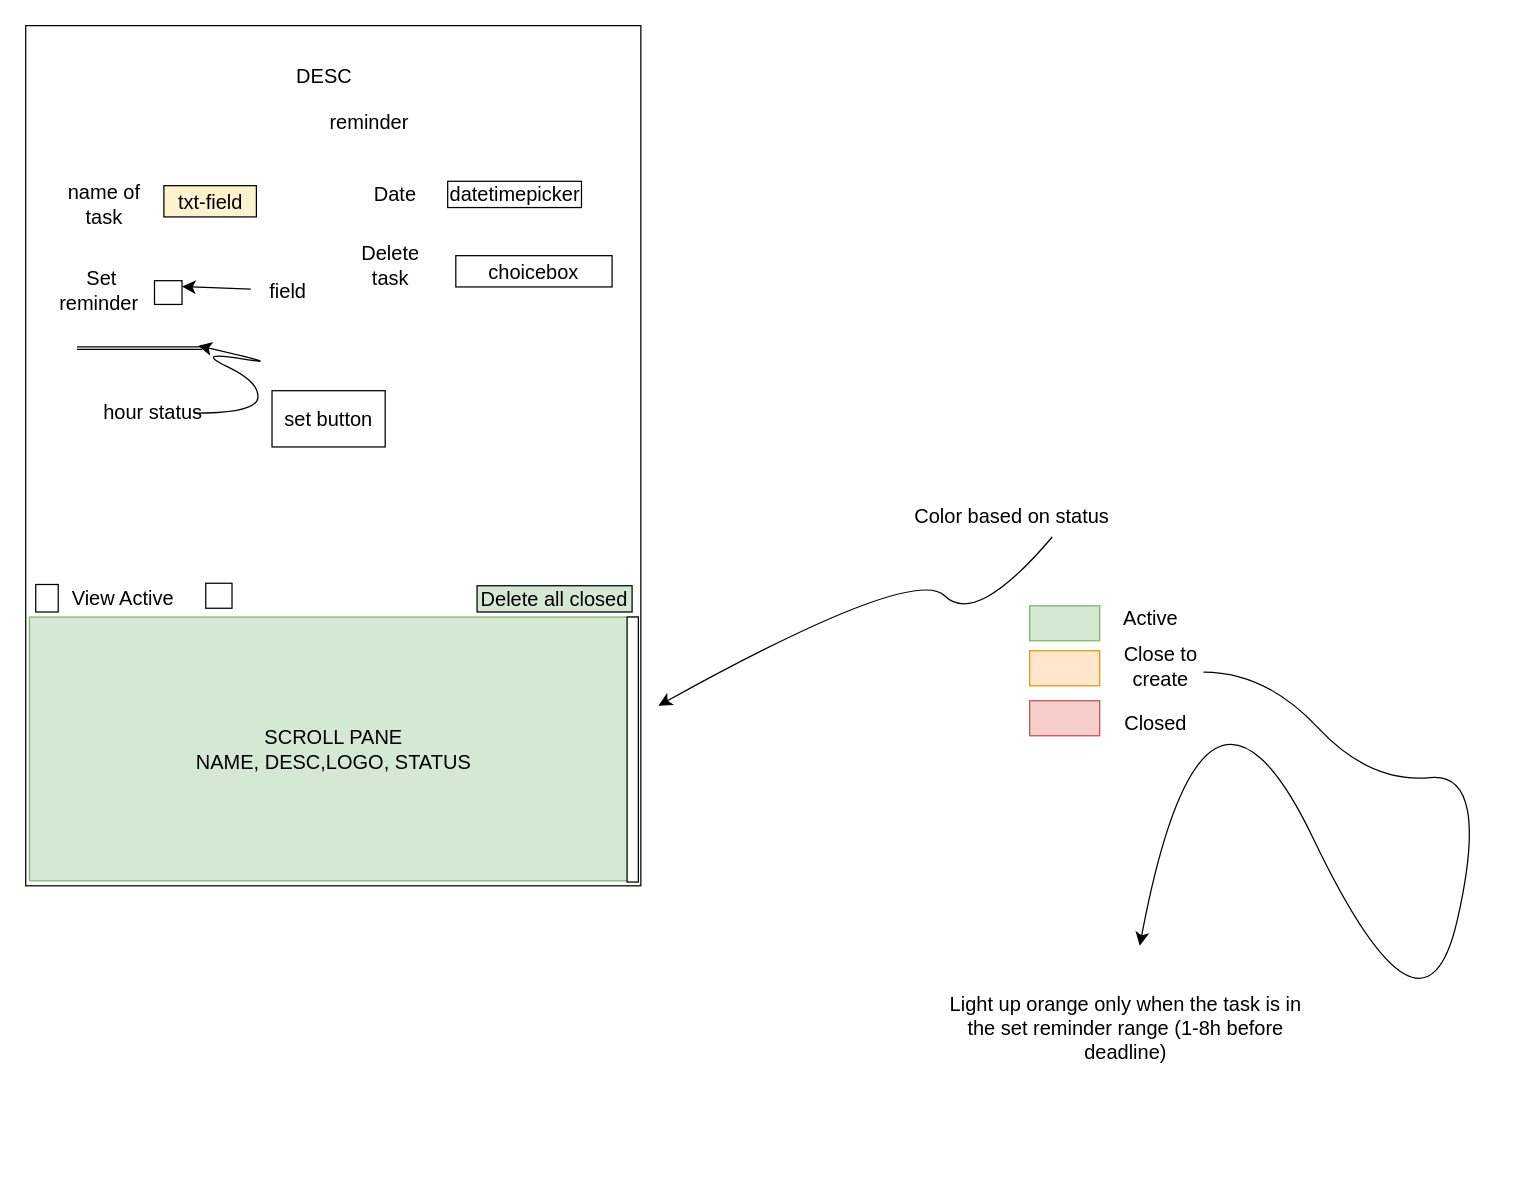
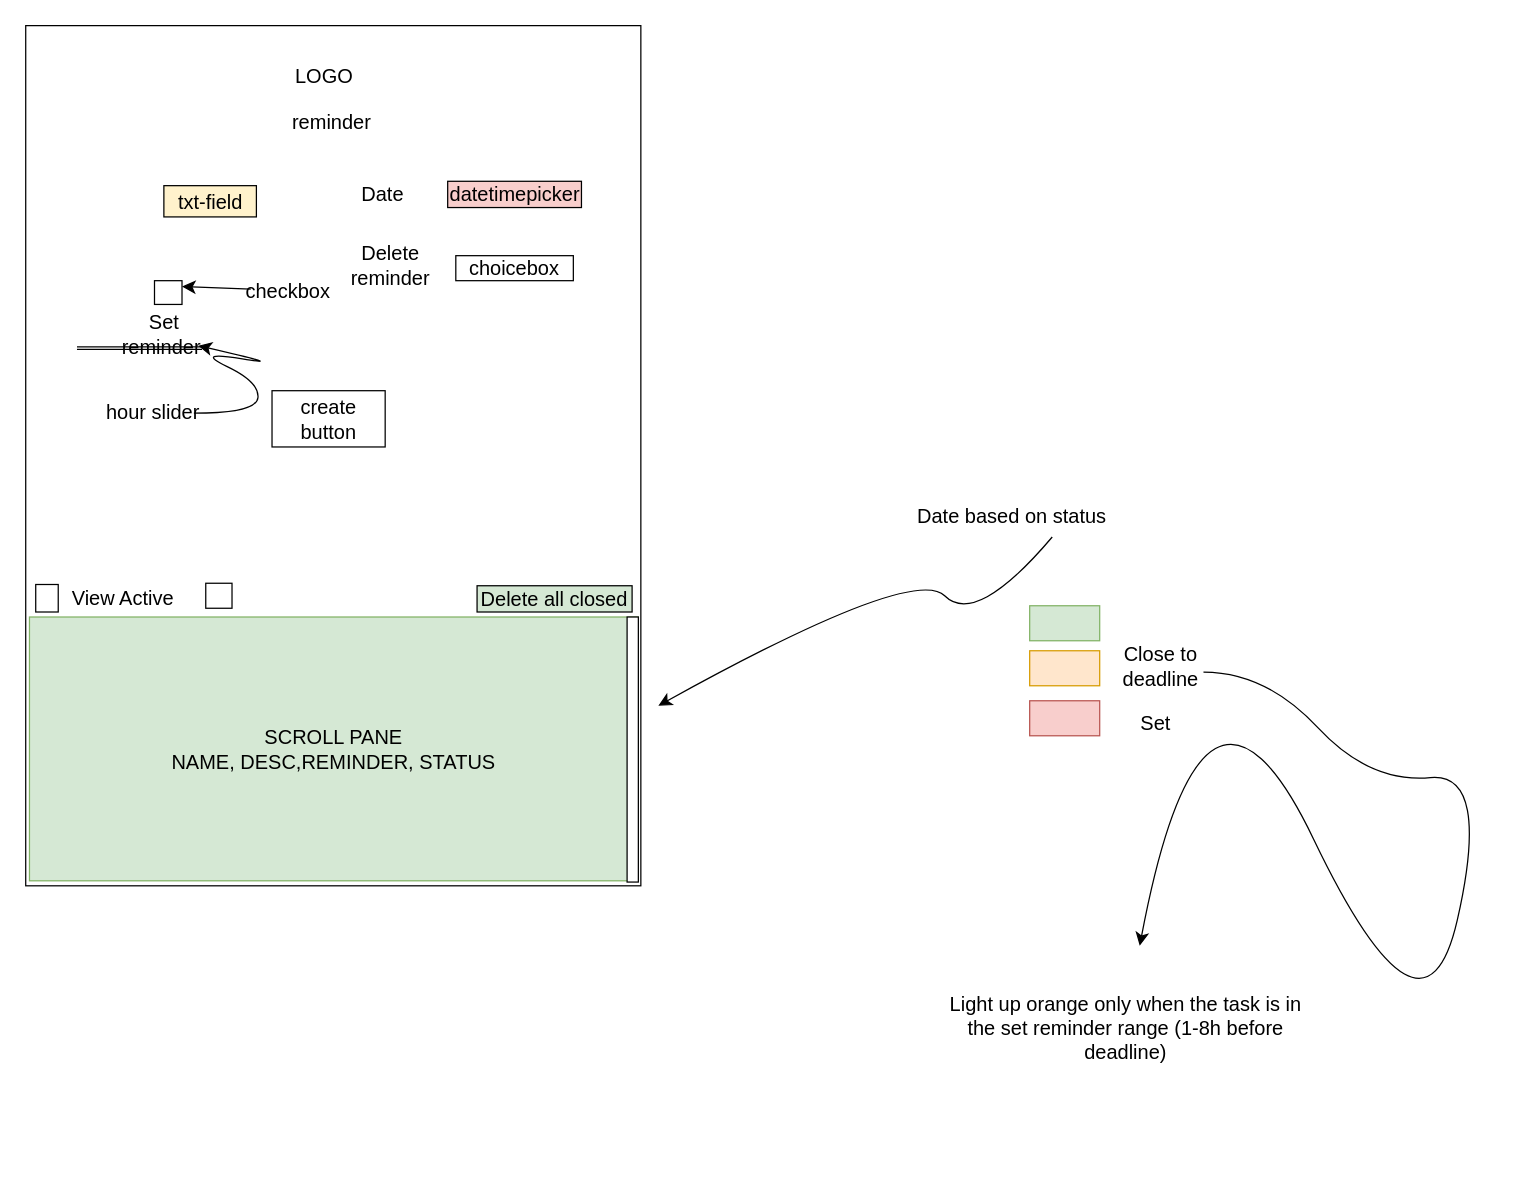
(324, 76) -> (324, 76)
(369, 122) -> (332, 122)
(398, 194) -> (386, 194)
(514, 194) -> (514, 194)
(104, 204) -> none
(391, 266) -> (391, 266)
(534, 271) -> (514, 268)
(102, 291) -> (164, 334)
(288, 291) -> (288, 291)
(153, 412) -> (153, 412)
(329, 419) -> (329, 419)
(1012, 516) -> (1012, 516)
(1151, 618) -> none
(1161, 667) -> (1161, 667)
(1156, 723) -> (1156, 723)
(334, 749) -> (334, 749)
